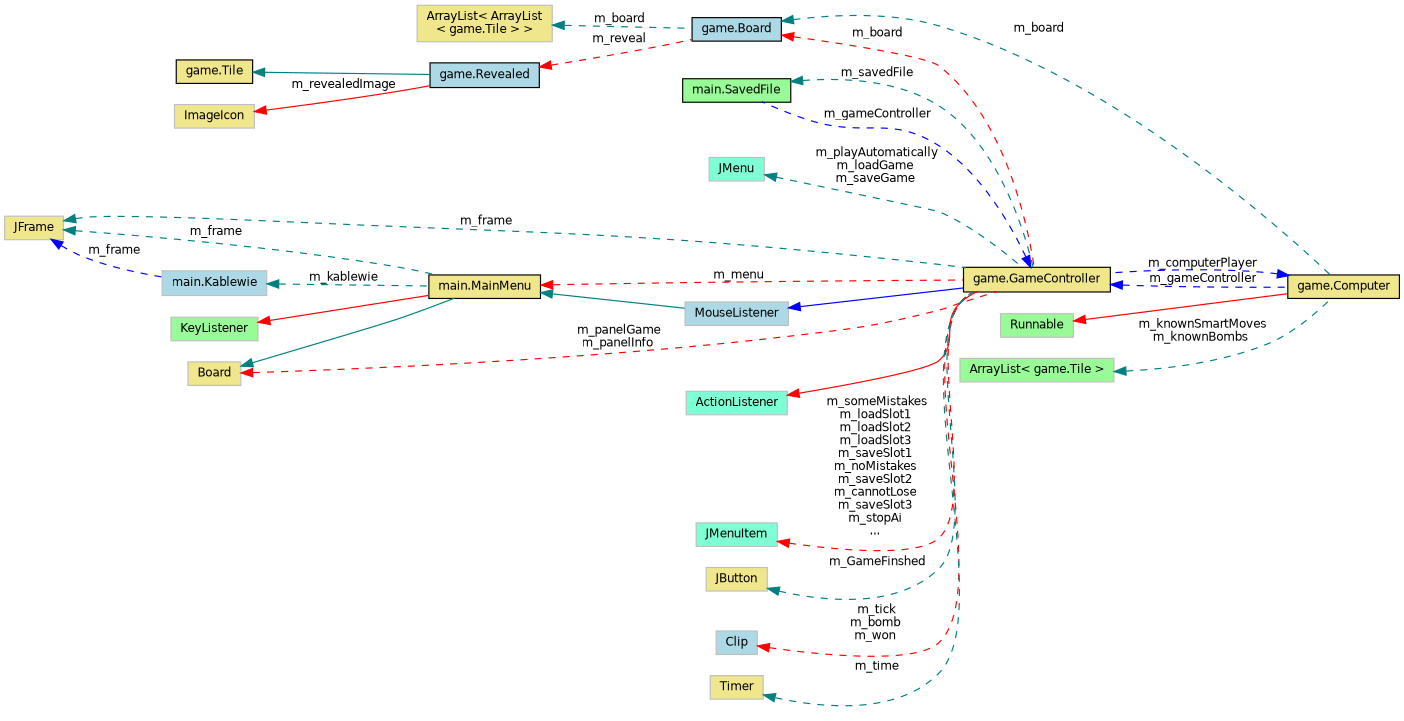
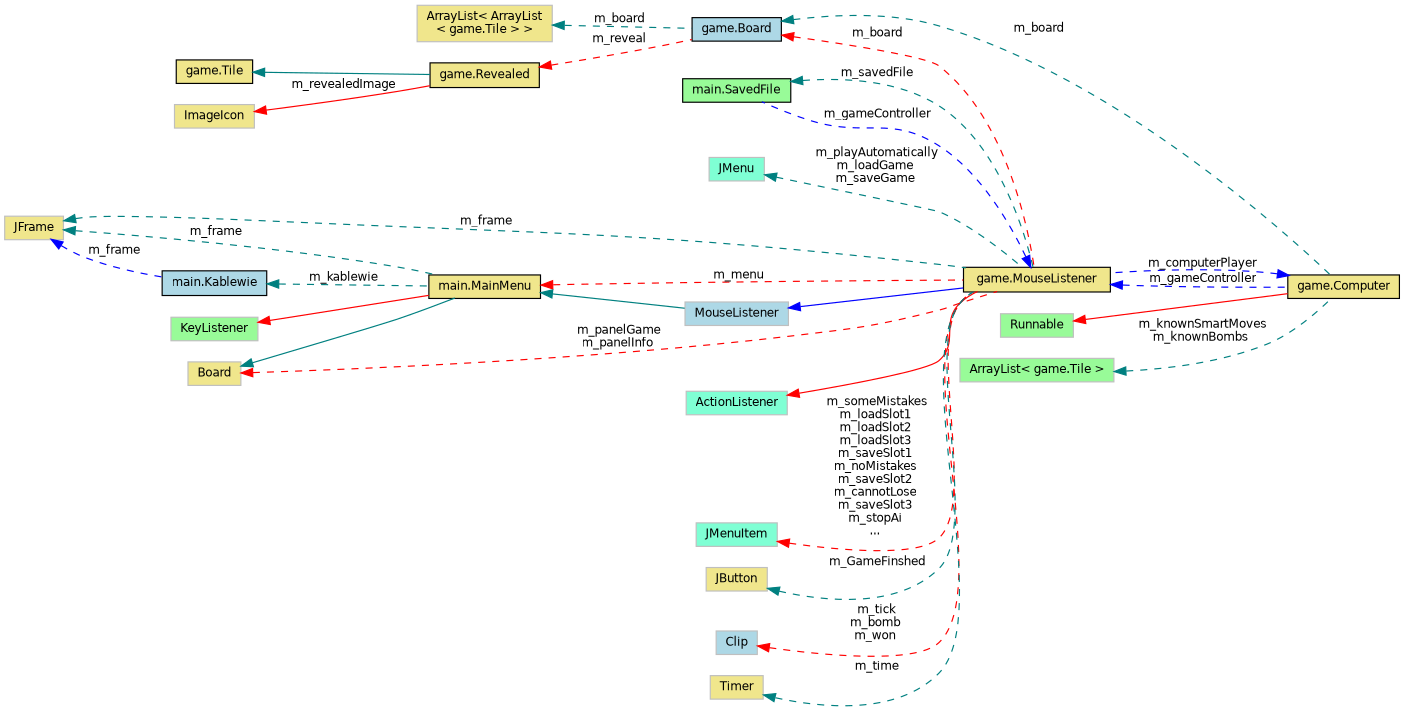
(485, 75) -> (485, 75)
(1037, 280) -> (1037, 280)
(214, 283) -> (214, 283)
